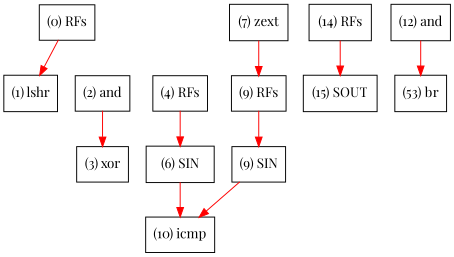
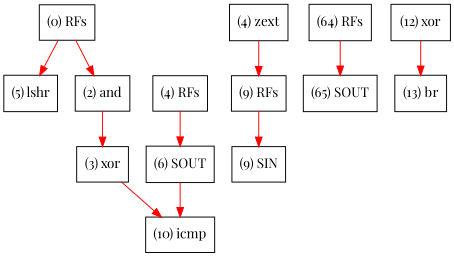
(259, 23) -> (259, 23)
(340, 23) -> (340, 23)
(421, 23) -> (421, 23)
none -> (82, 53)
(31, 93) -> (31, 93)
(340, 93) -> (340, 93)
(421, 93) -> (421, 93)
(180, 164) -> (180, 164)
(223, 196) -> (138, 196)
